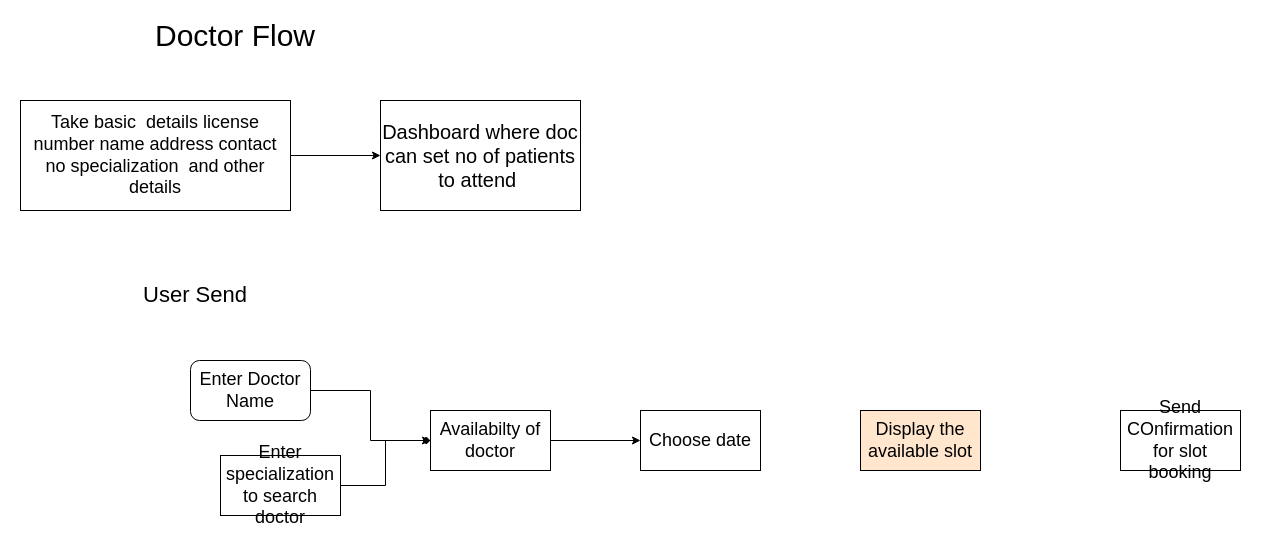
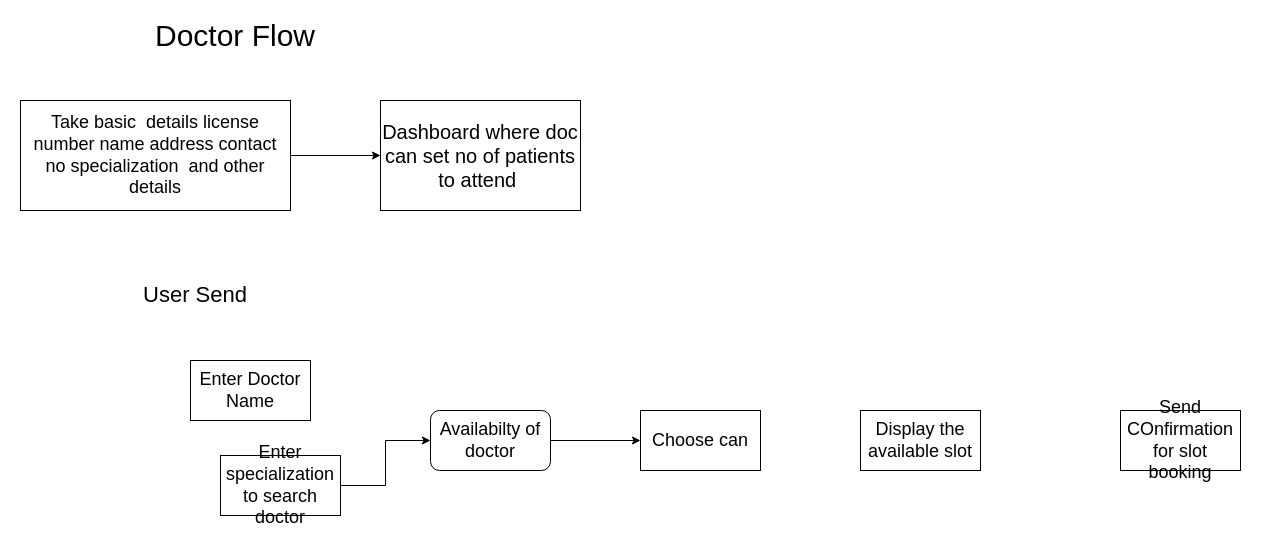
(251, 391) -> (251, 391)
(371, 392) -> none
(491, 441) -> (491, 441)
(701, 441) -> (701, 441)
(921, 441) -> (921, 441)
(386, 443) -> (386, 443)
